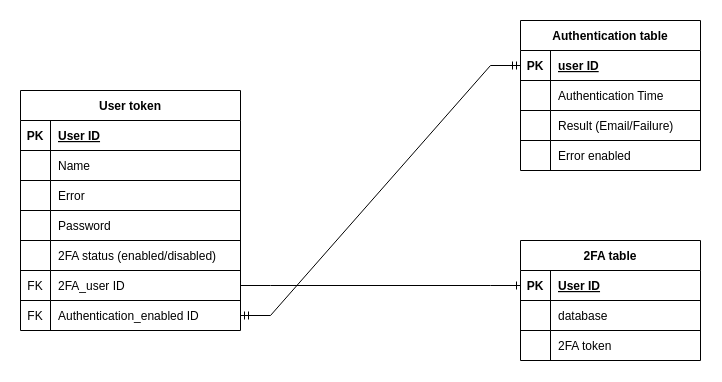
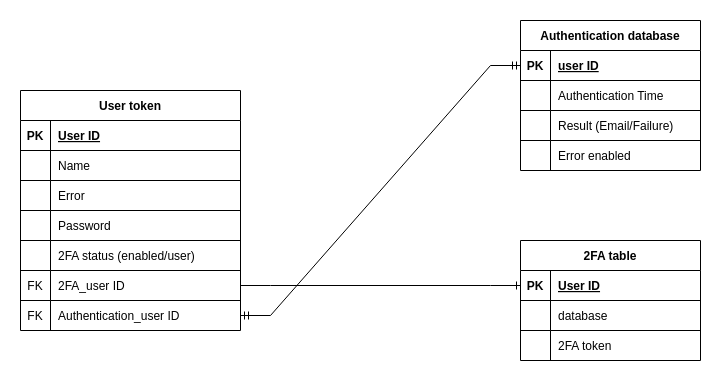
(610, 36) -> (610, 36)
(148, 256) -> (137, 256)
(136, 316) -> (127, 316)
